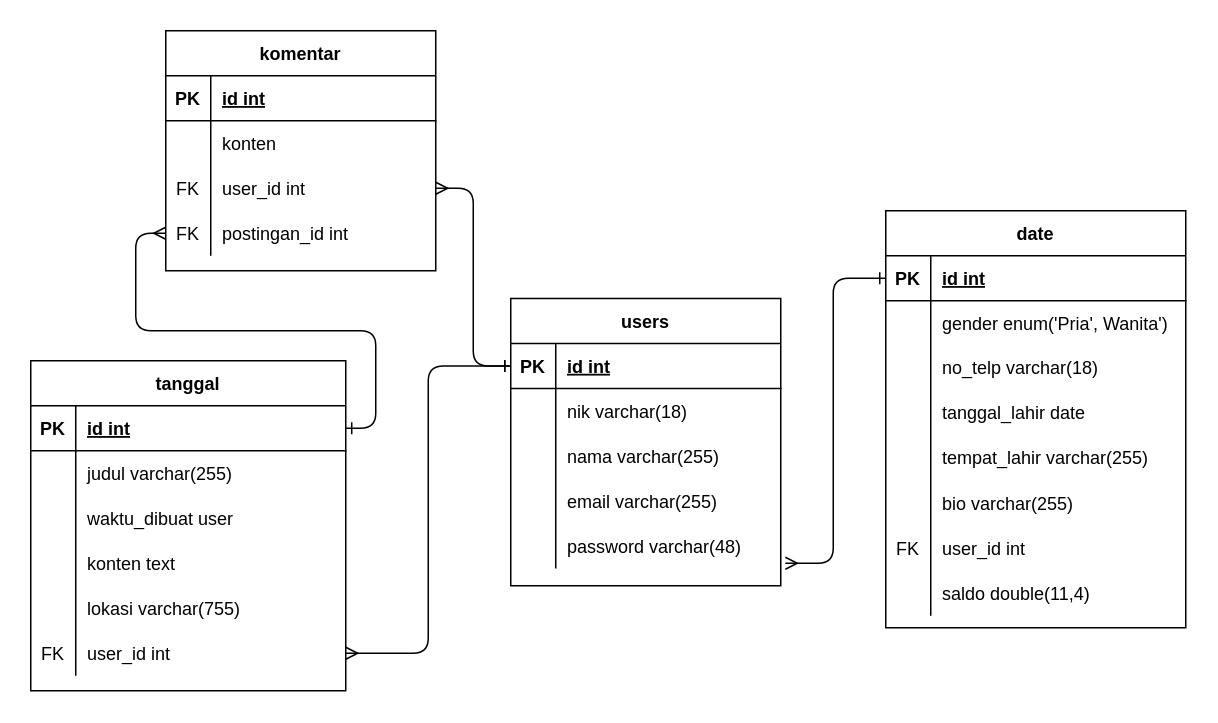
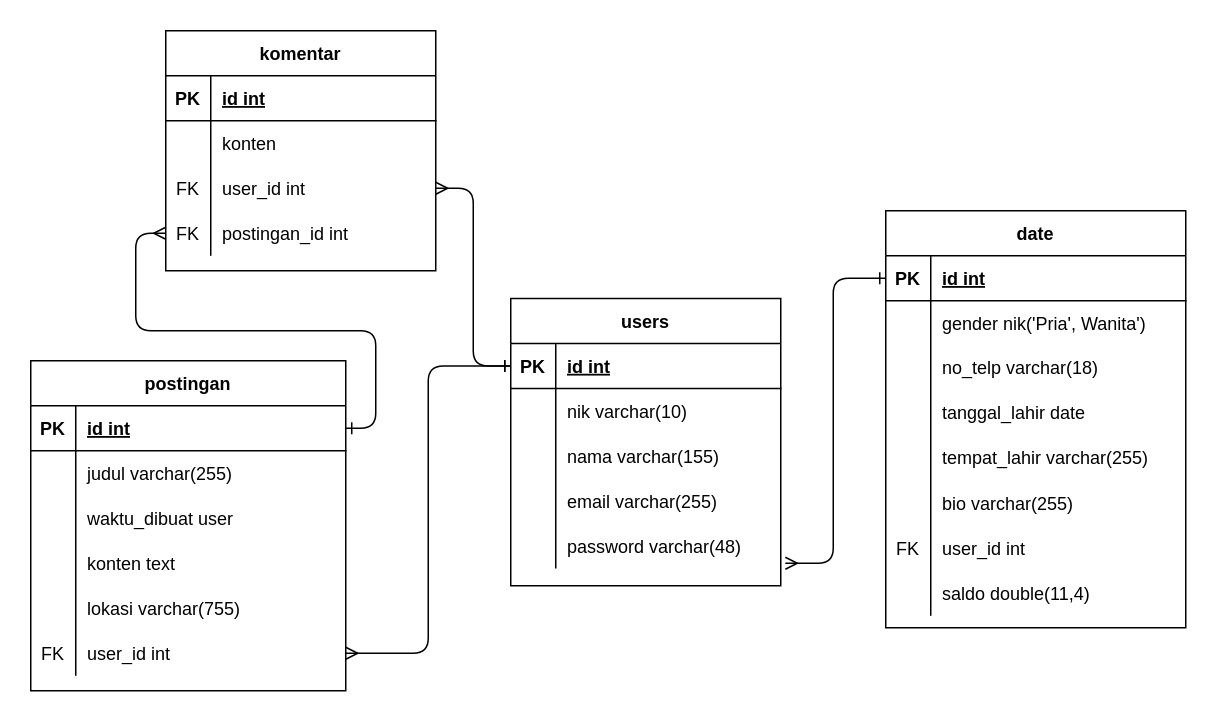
(1064, 324) -> (1057, 324)
(188, 384) -> (188, 384)
(638, 412) -> (638, 412)
(650, 457) -> (650, 457)
